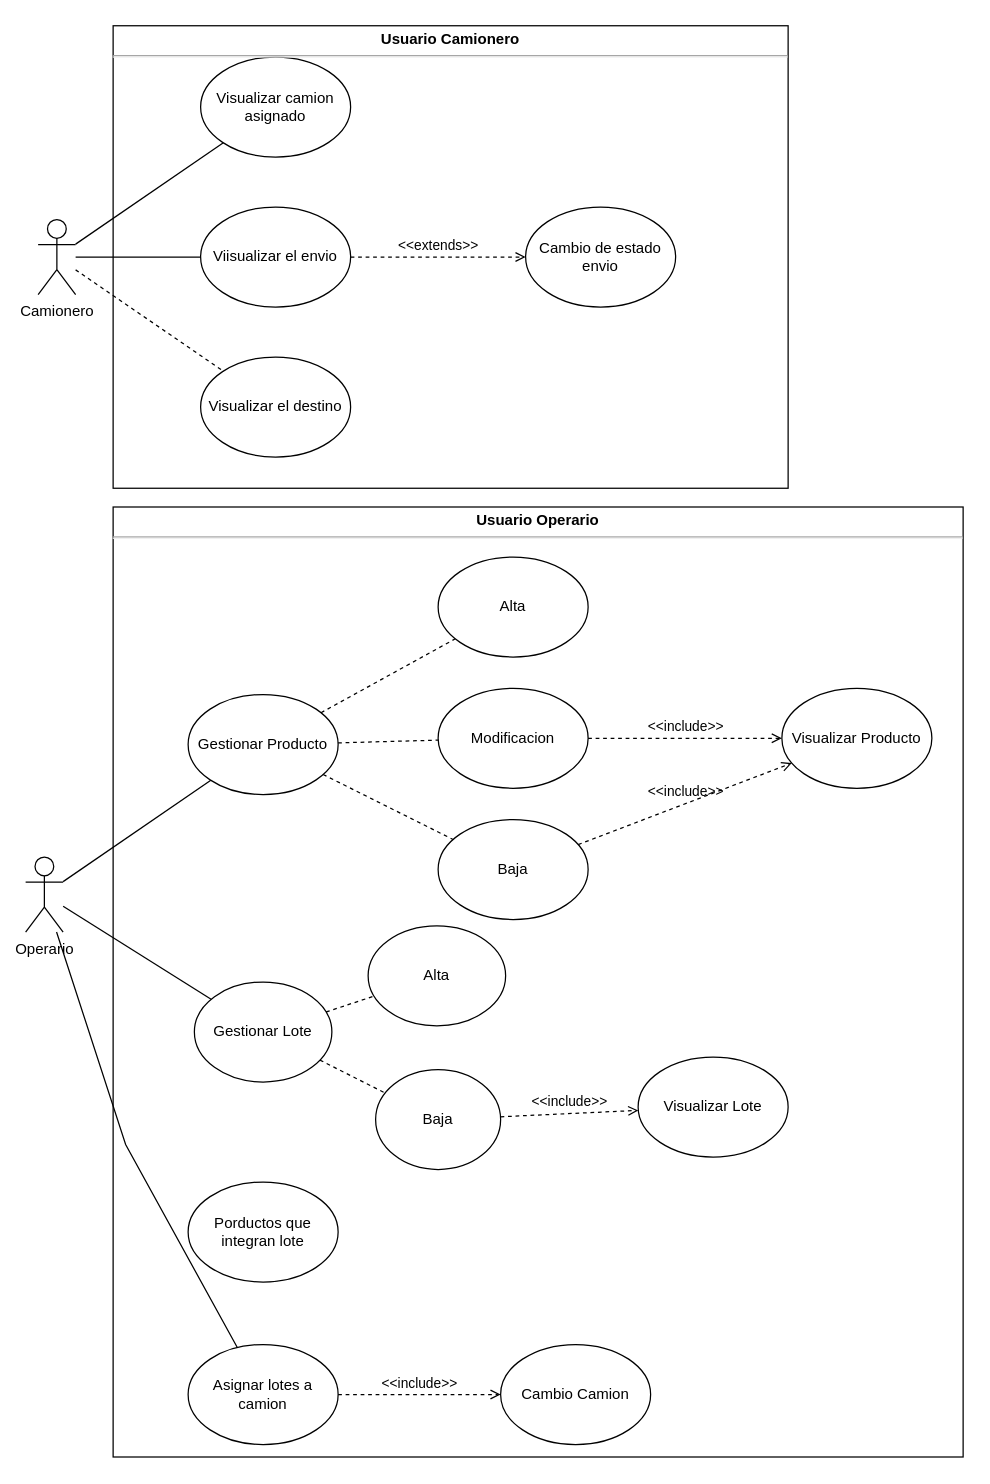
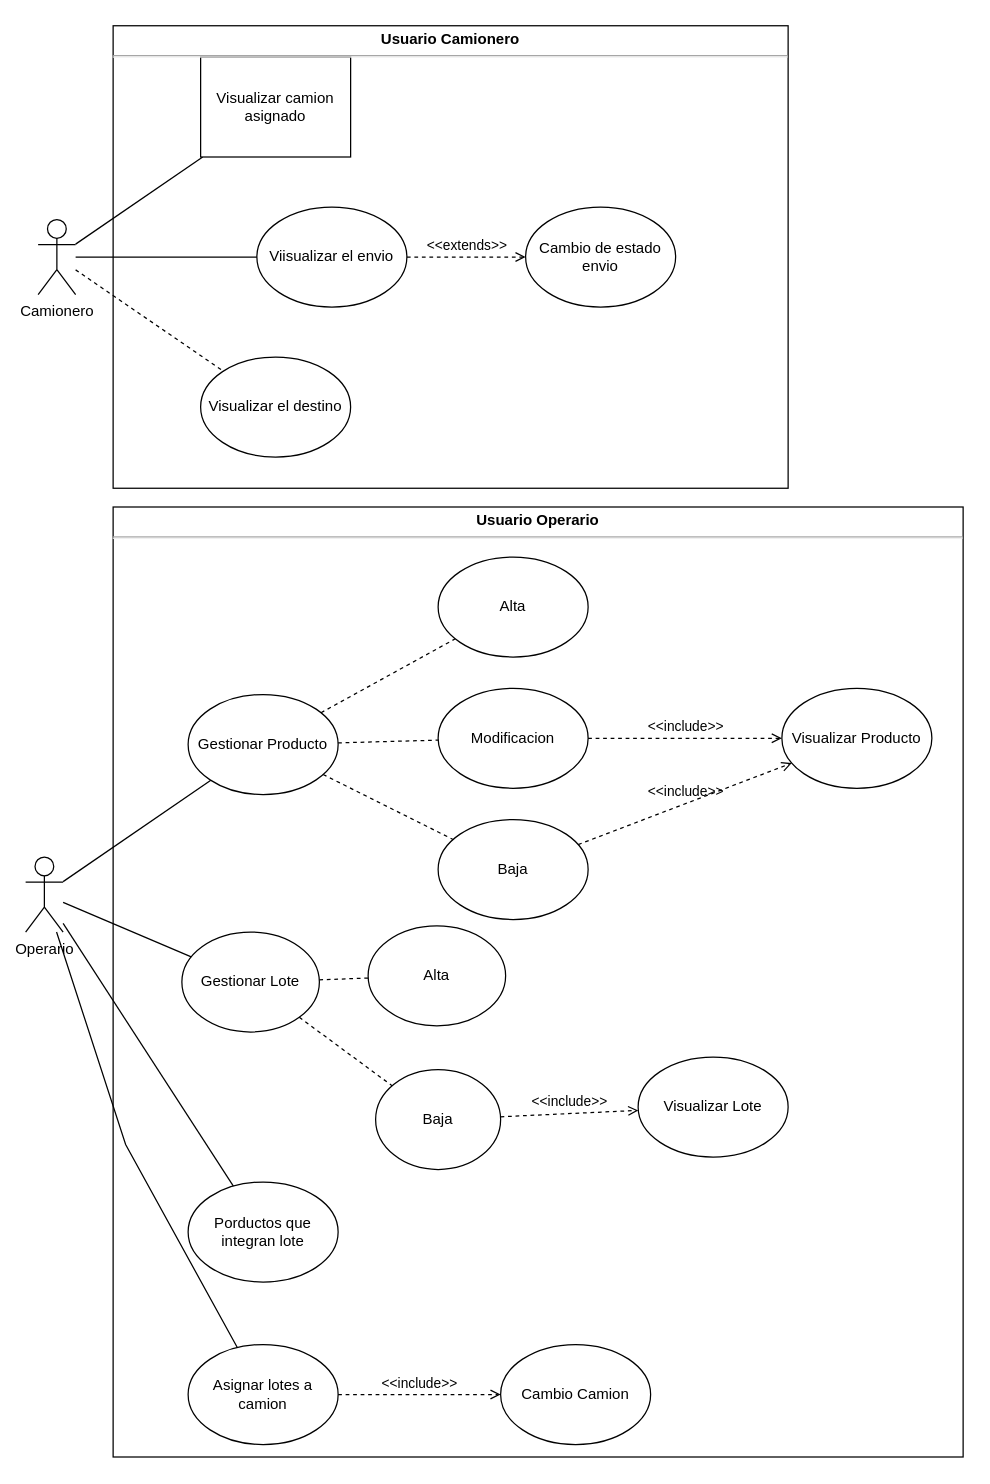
(276, 107) -> (276, 107)
(276, 257) -> (332, 257)
(263, 1032) -> (251, 982)
none -> (148, 1054)
